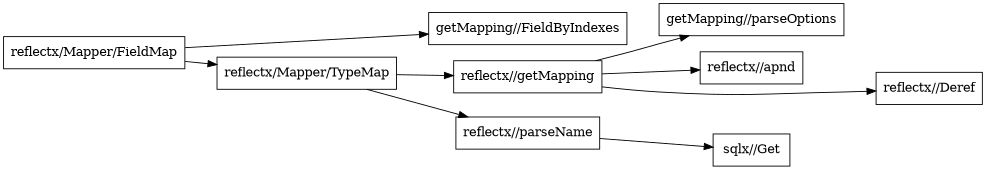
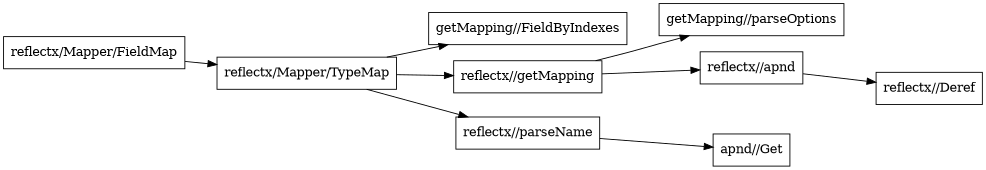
(302, 41) -> (413, 52)
(734, 95) -> (835, 78)
(752, 150) -> (752, 150)
